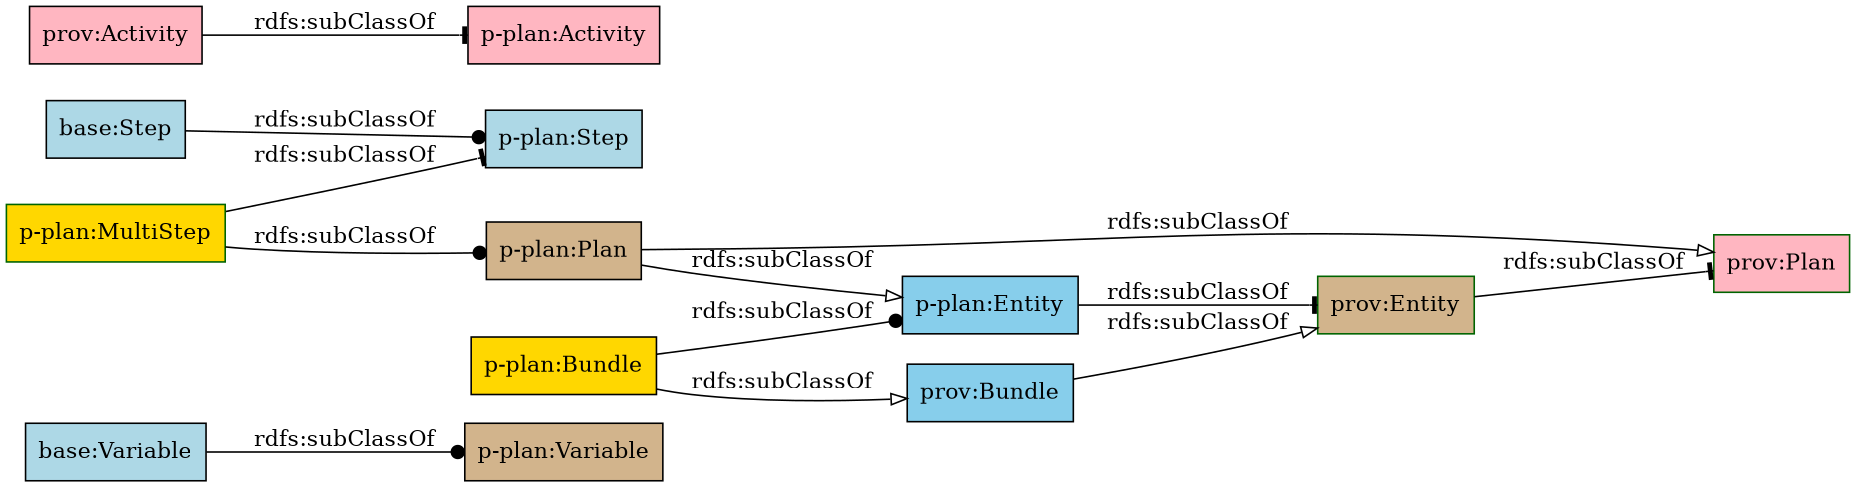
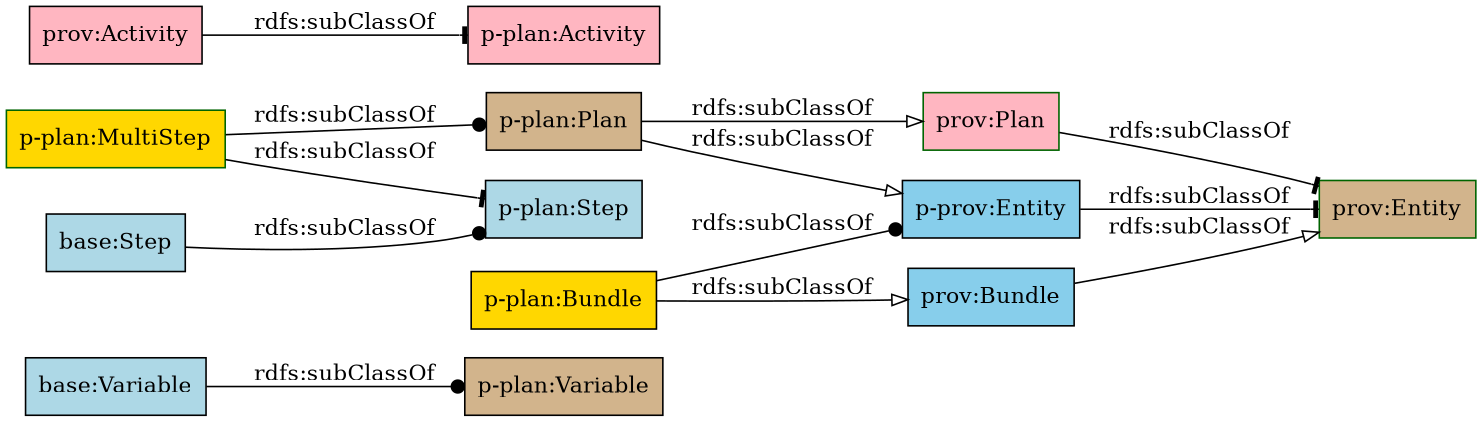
(1590, 284) -> (1186, 156)
(990, 305) -> (991, 209)
